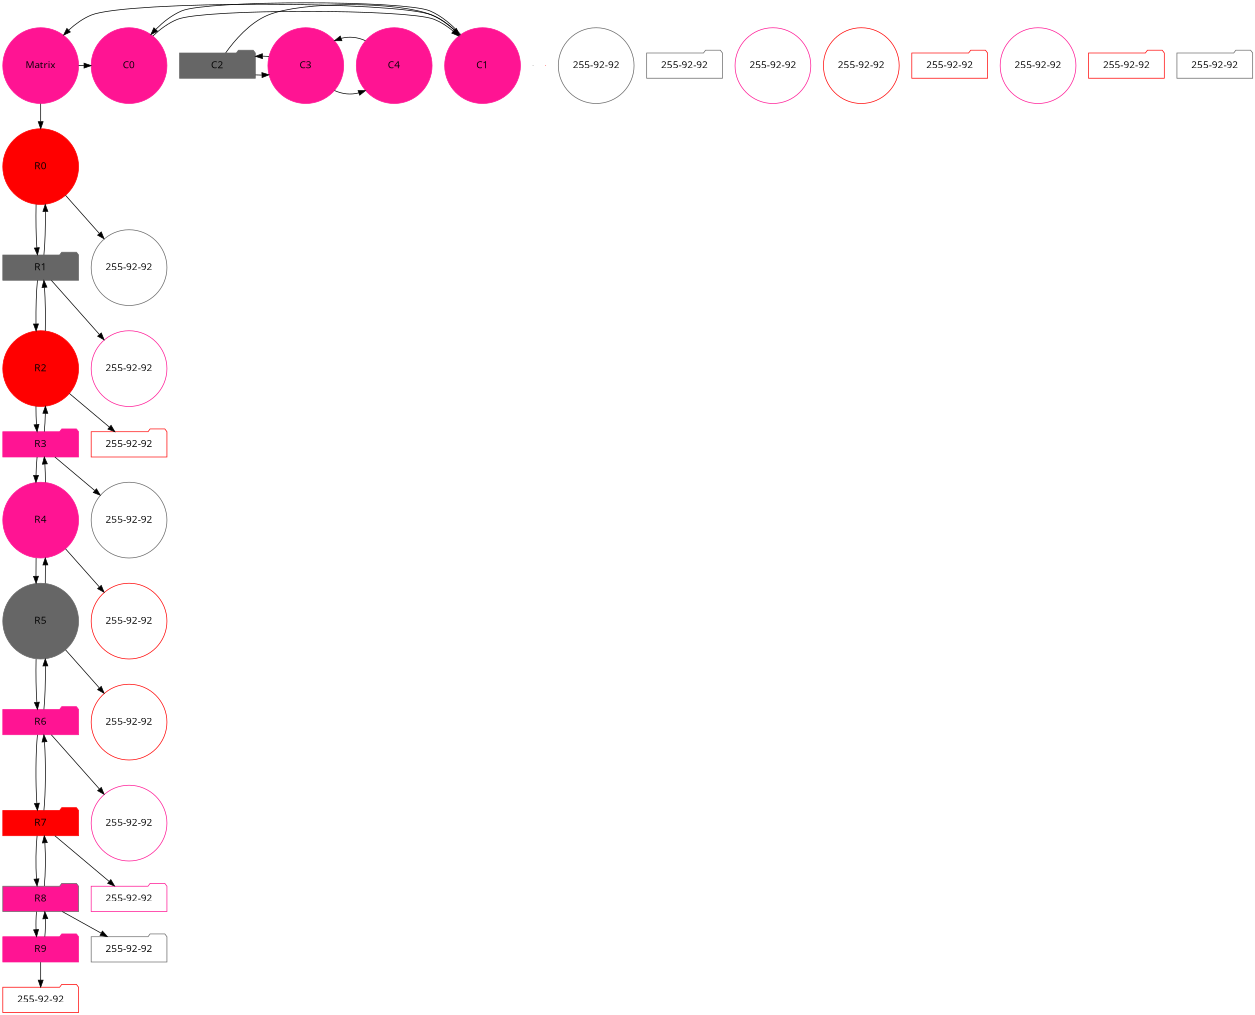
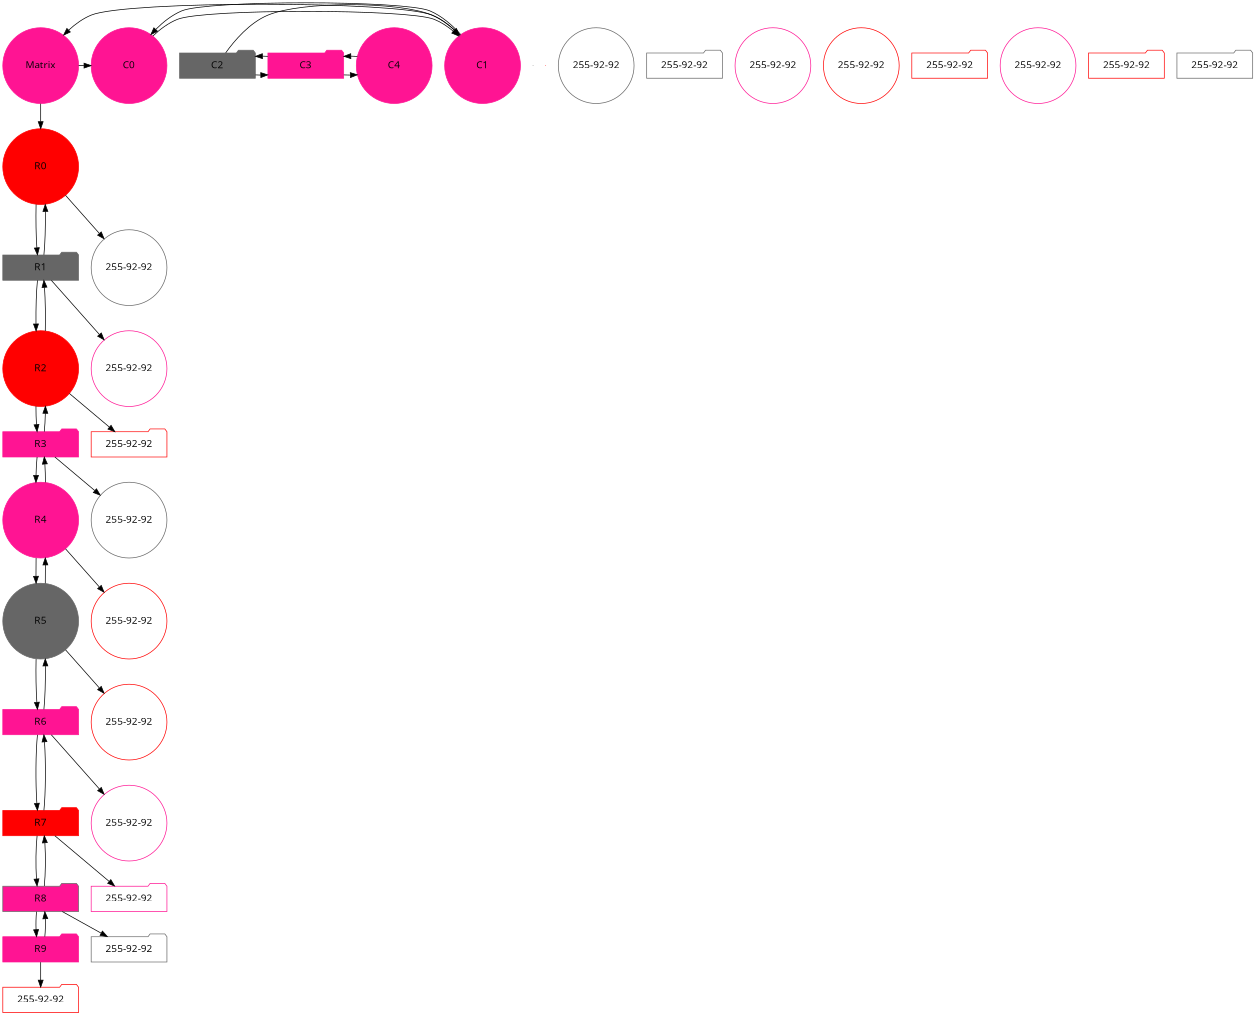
(306, 66) -> (306, 66)
